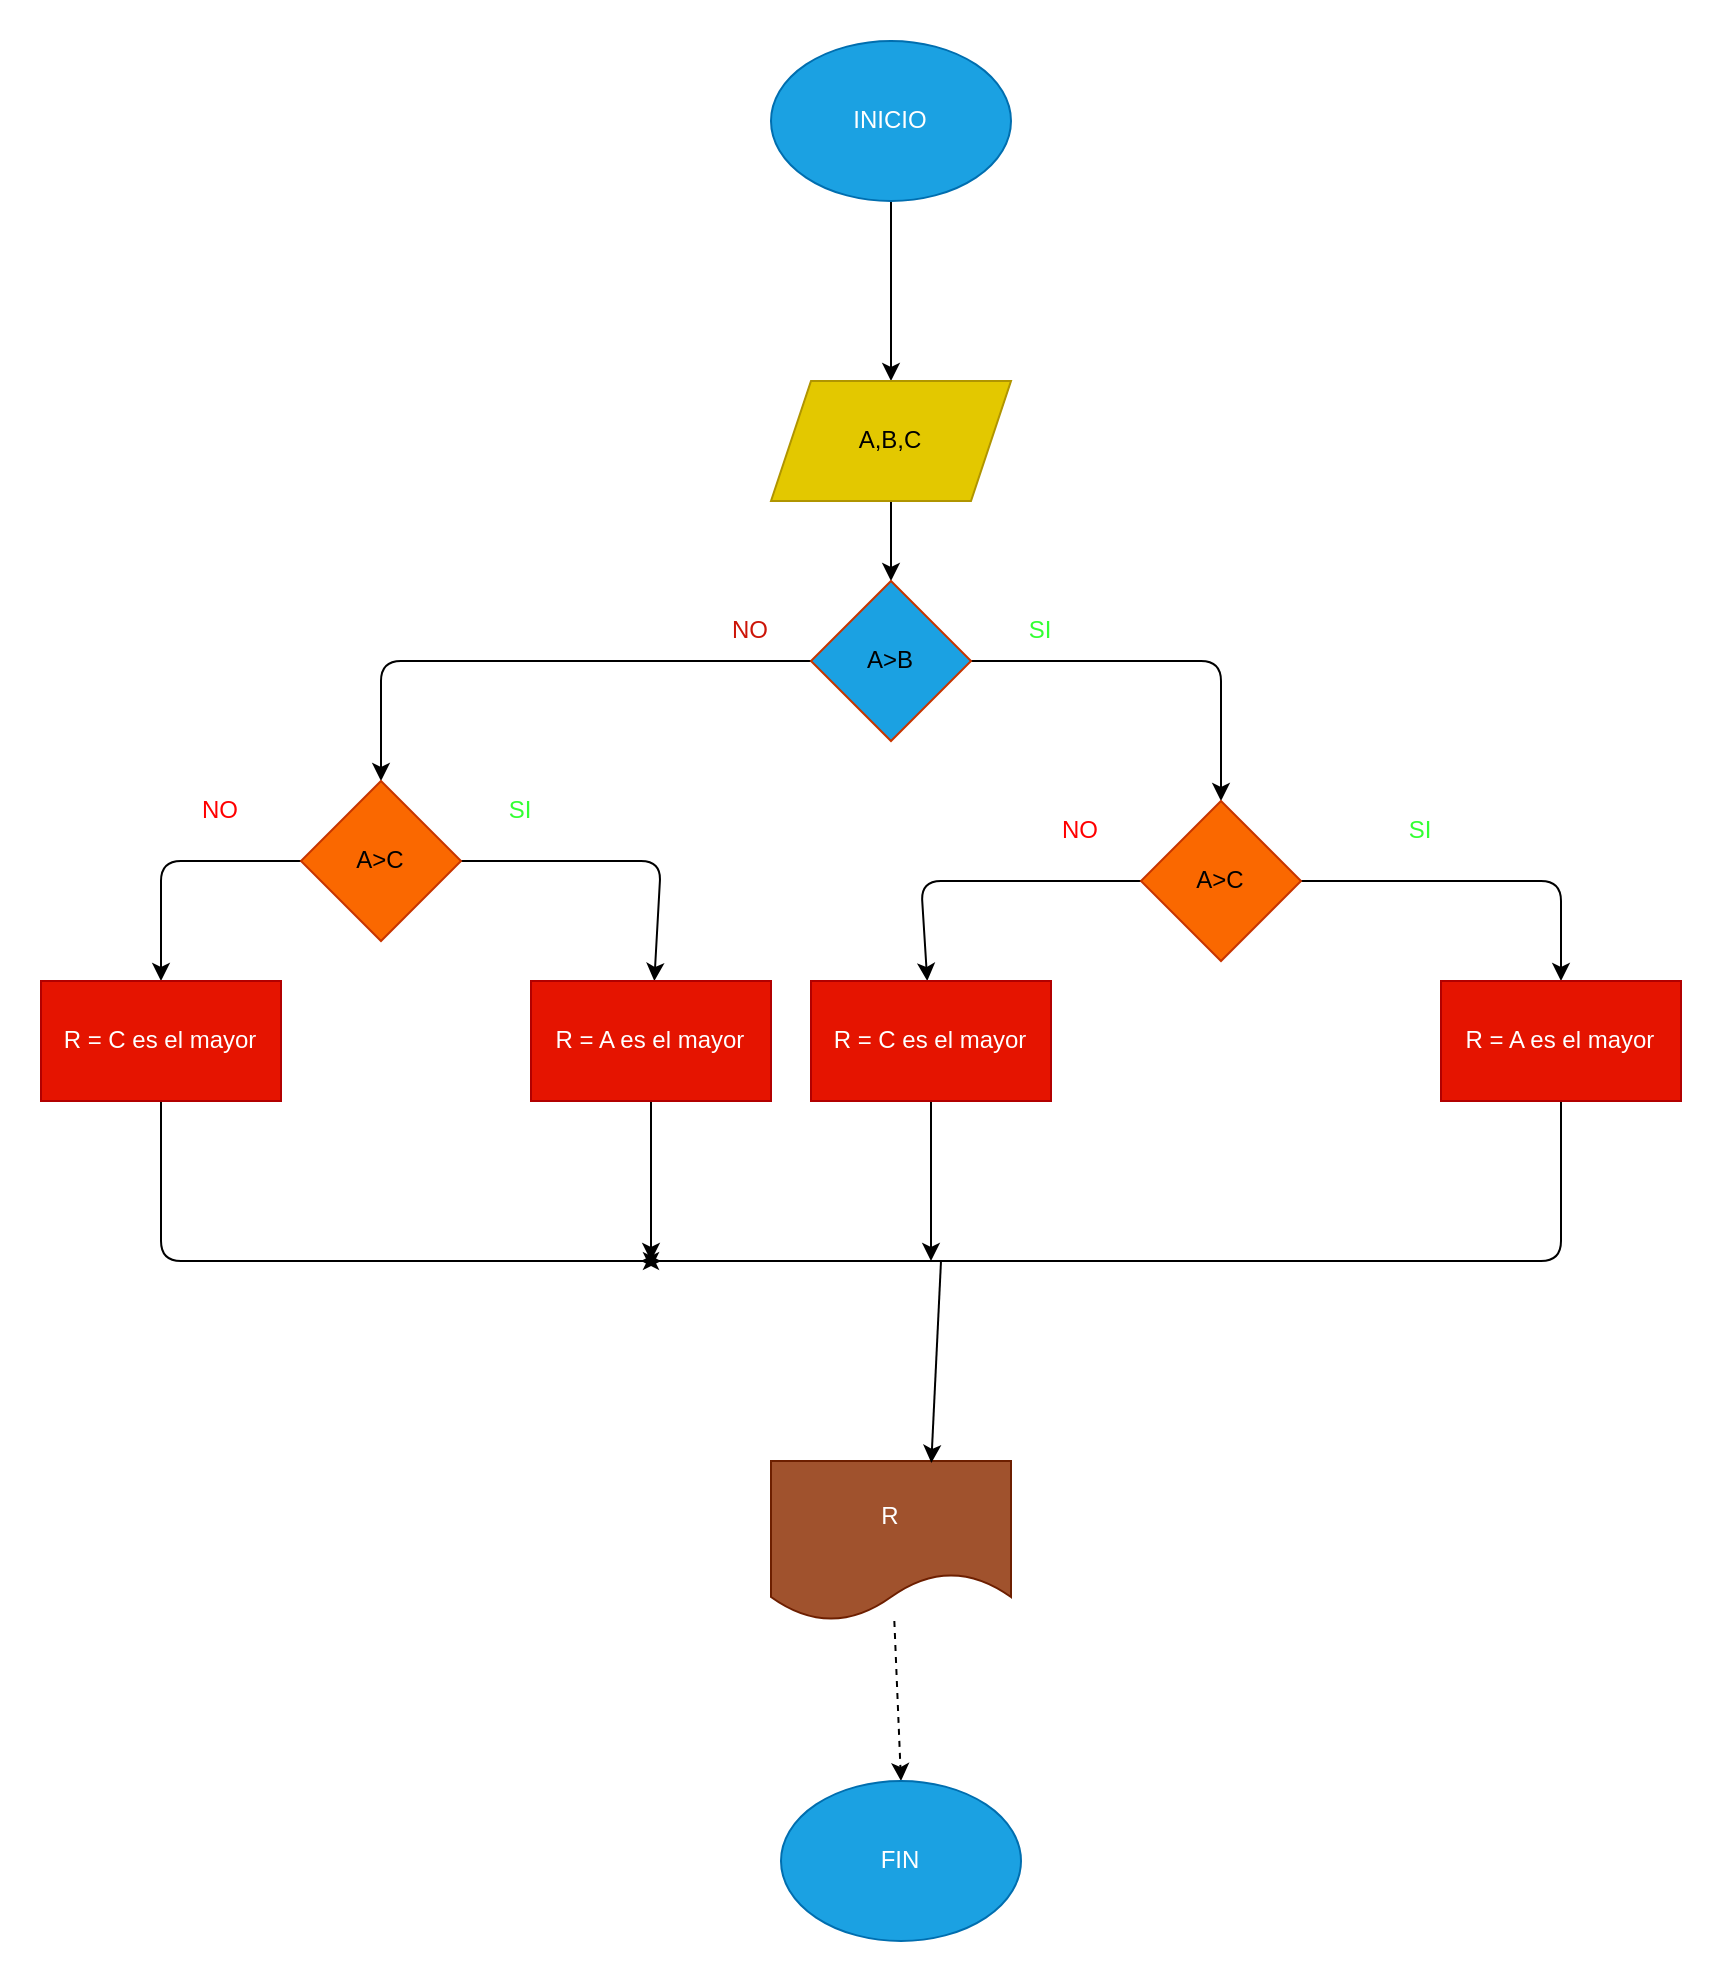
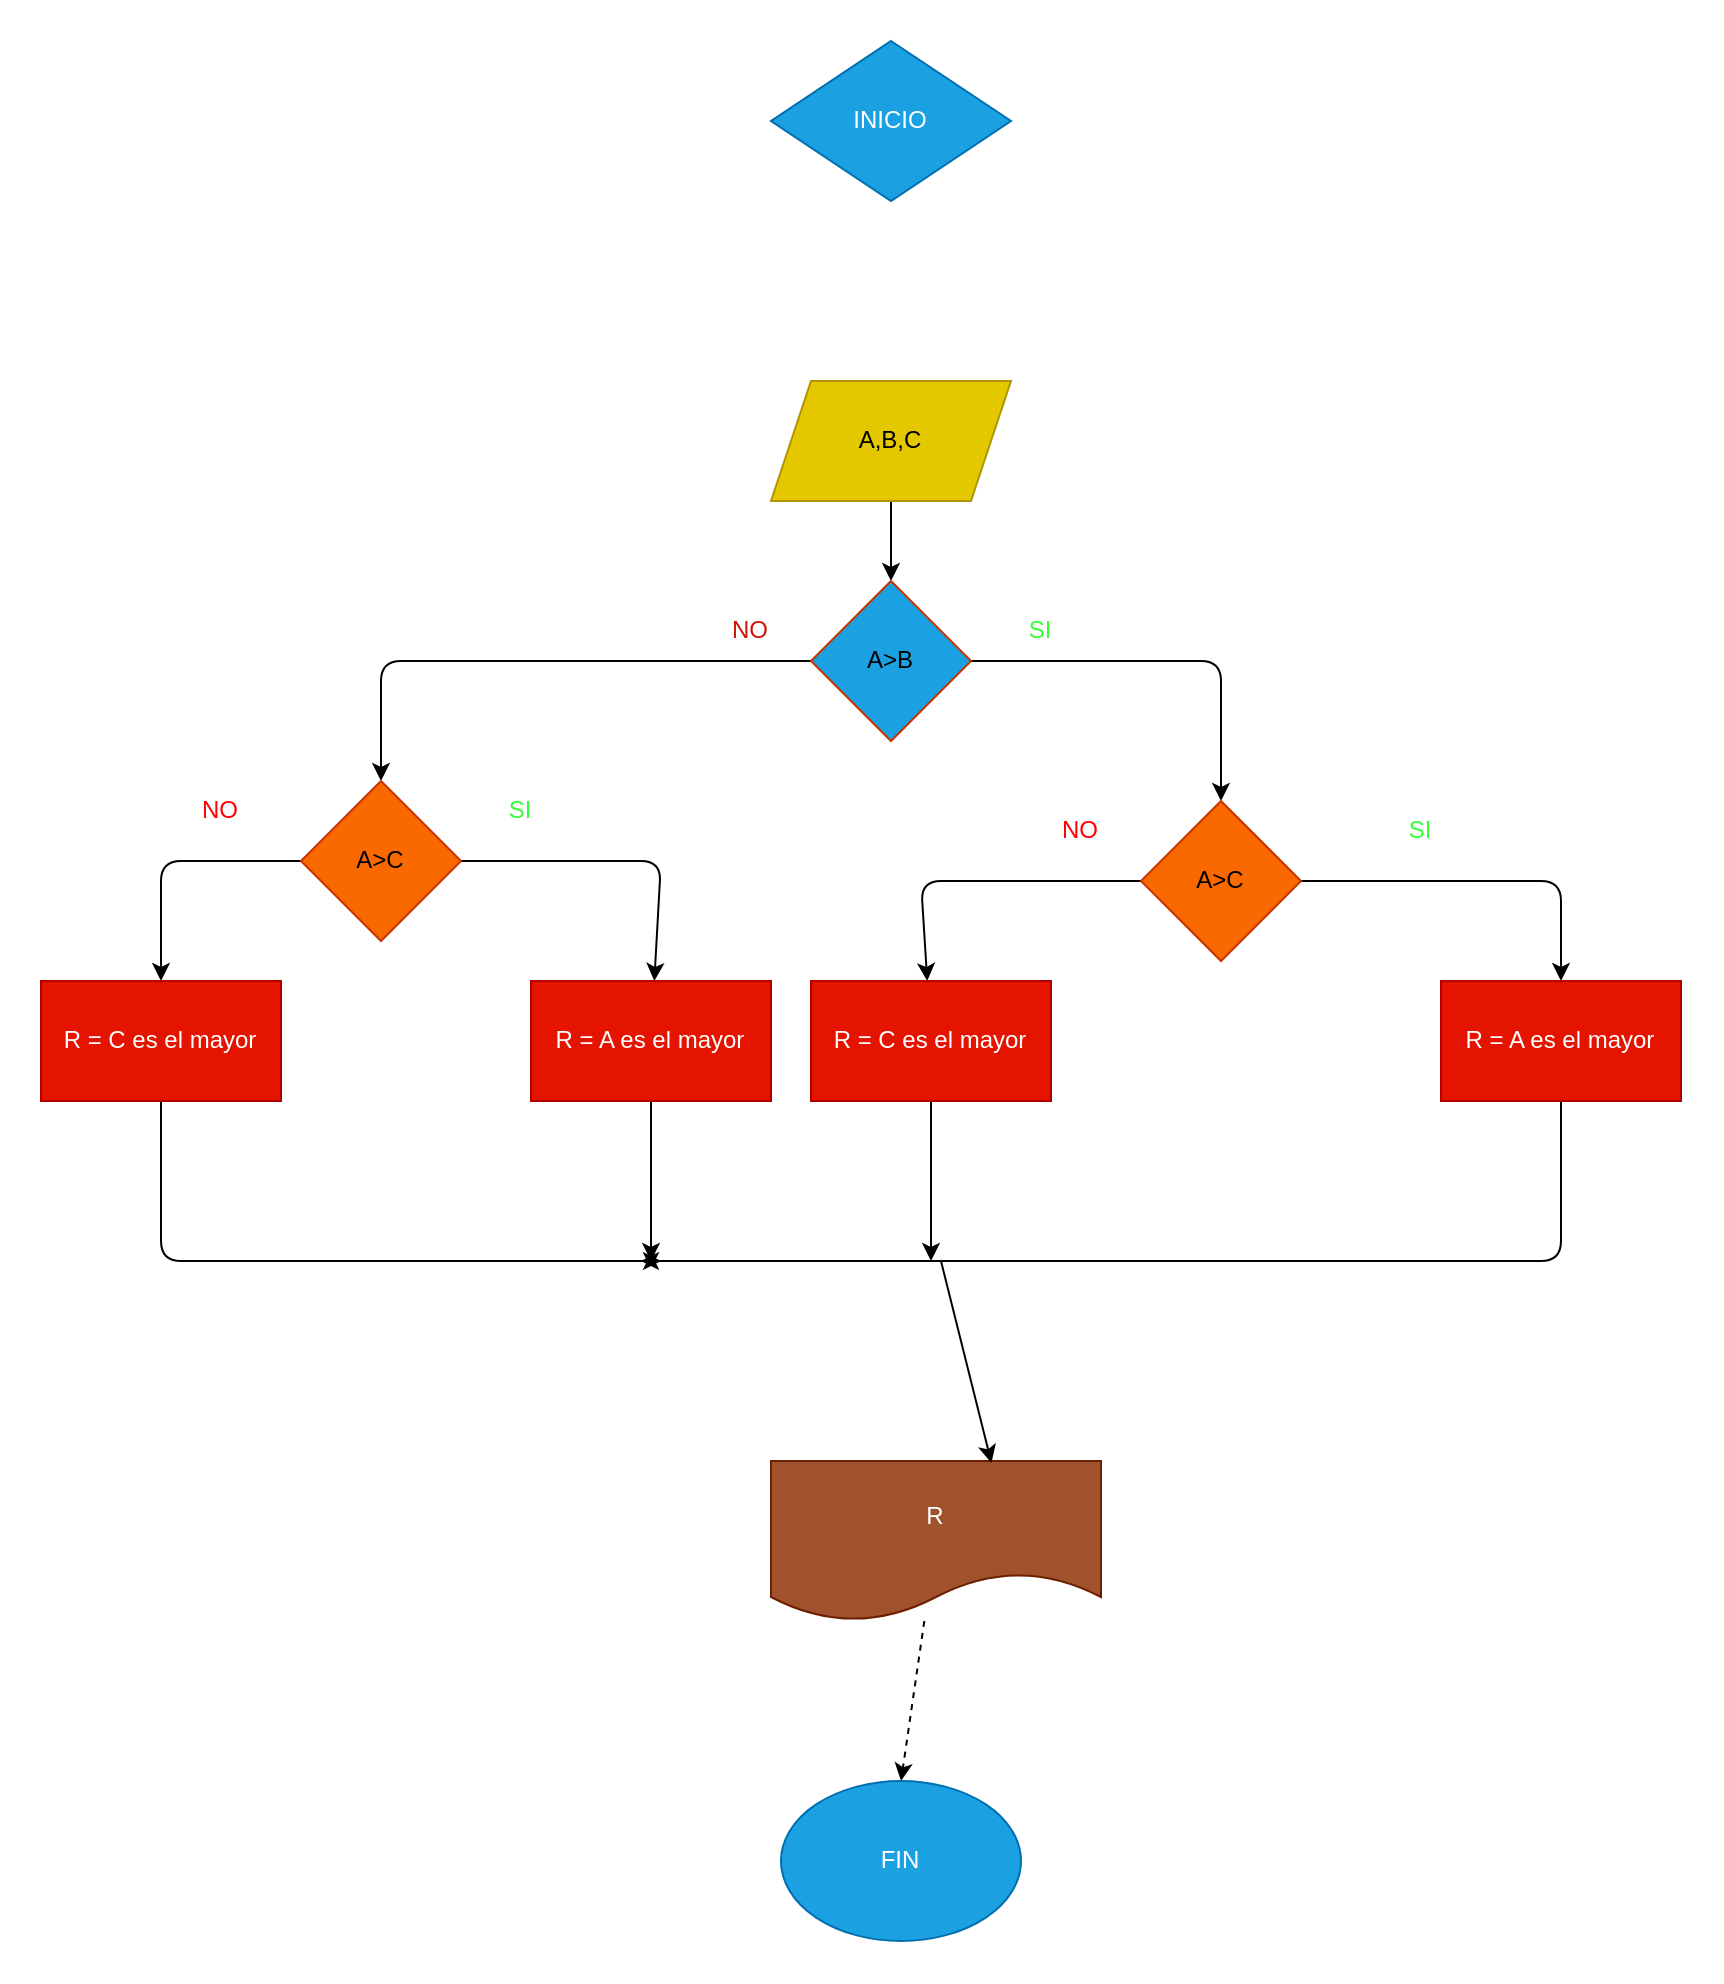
(891, 121) -> (891, 121)
(891, 284) -> none
(891, 1541) -> (936, 1541)
